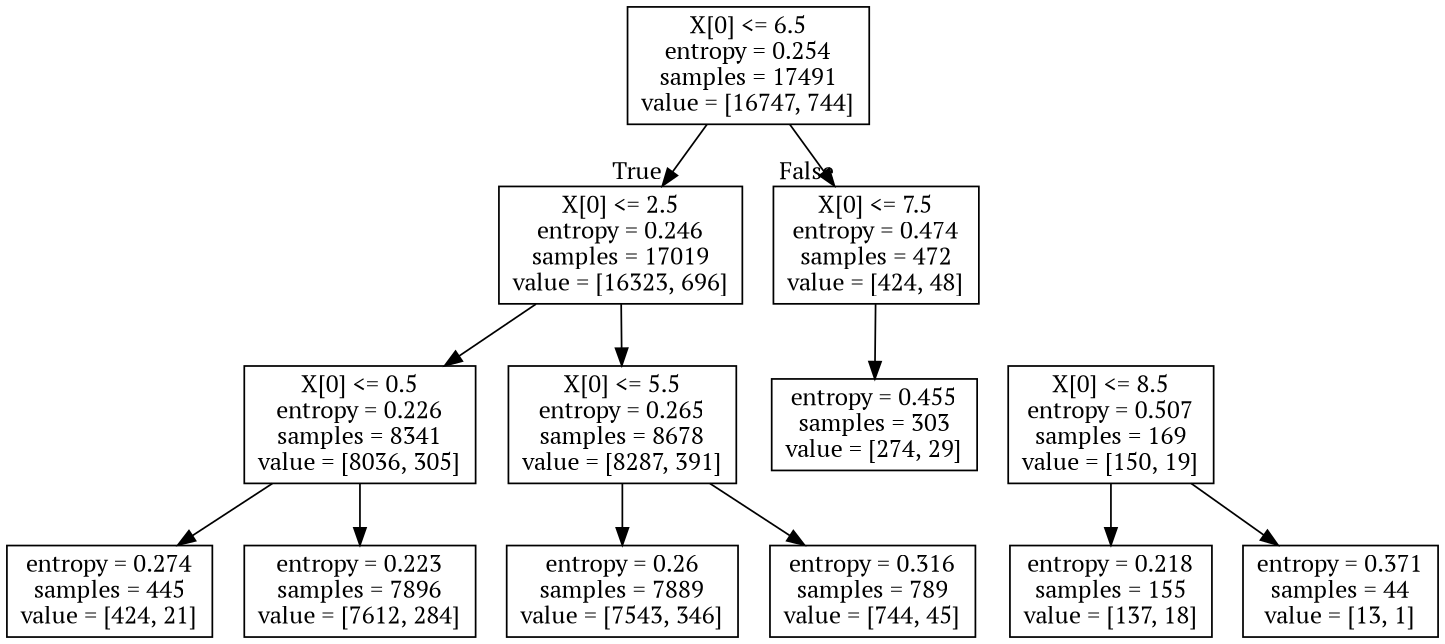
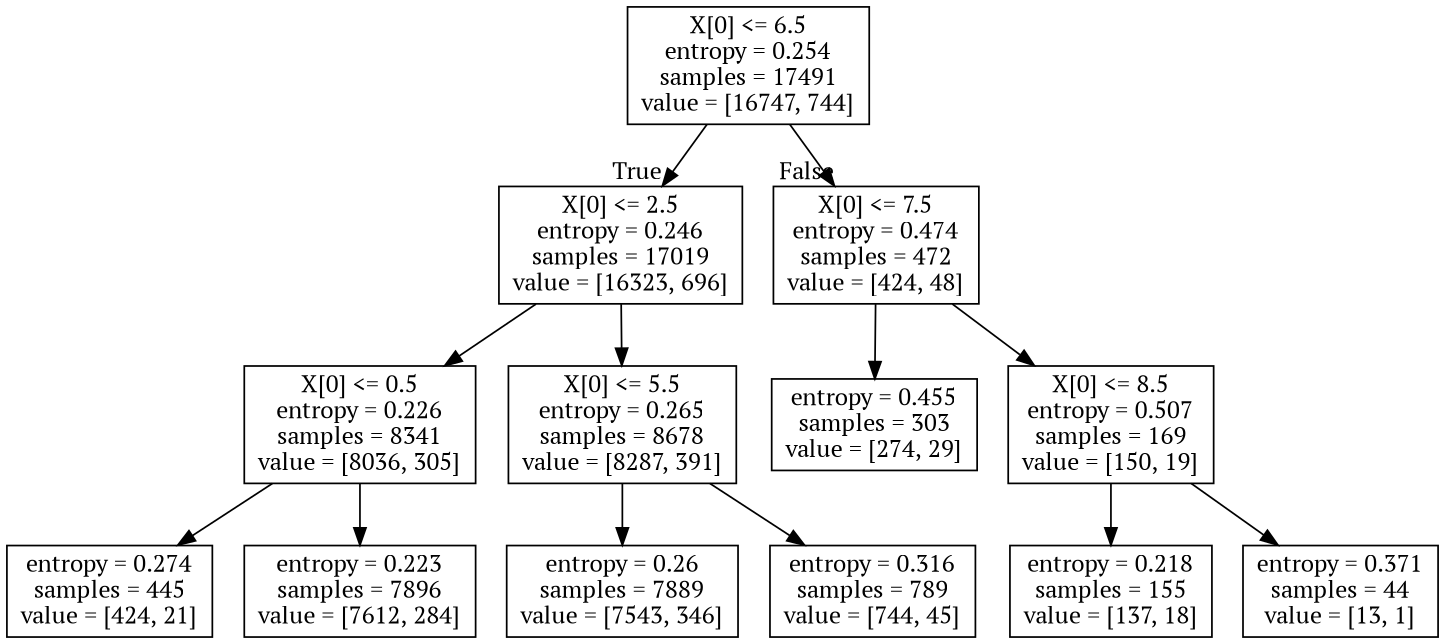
none -> (986, 329)
